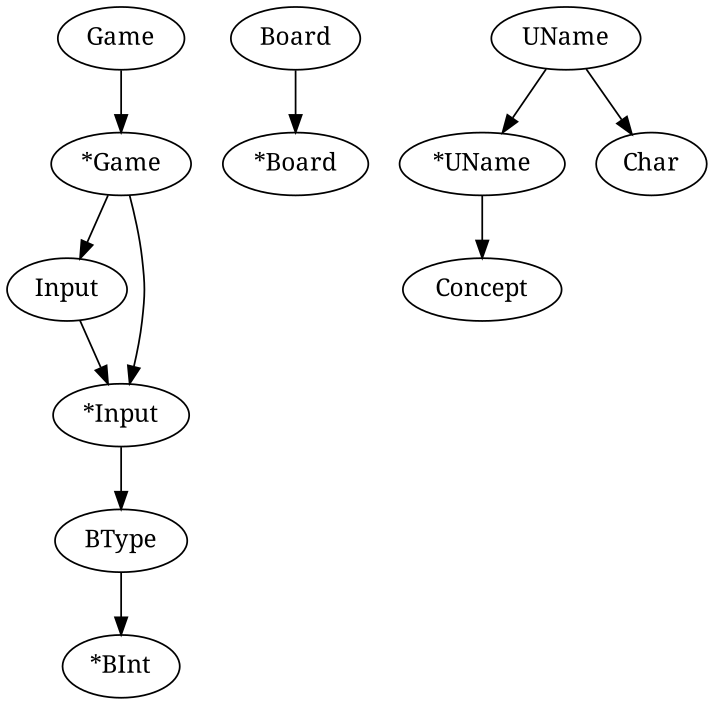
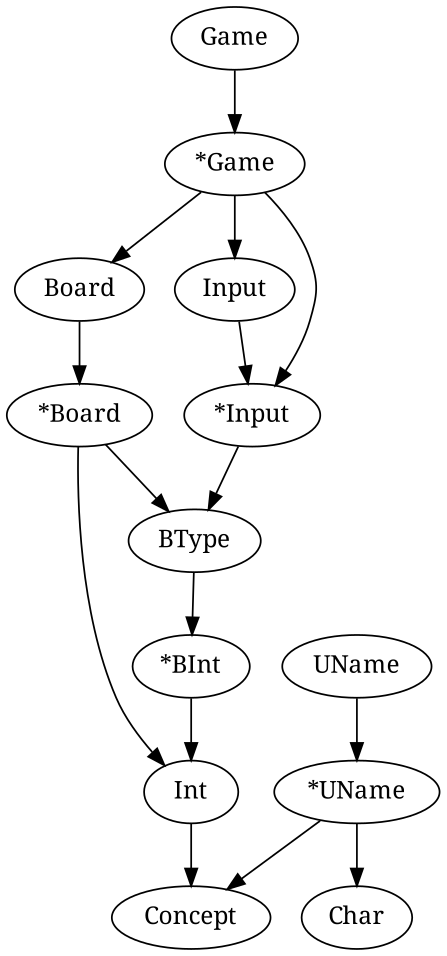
(604, 94) -> (357, 846)
none -> (164, 222)
none -> (131, 472)
none -> (191, 792)
